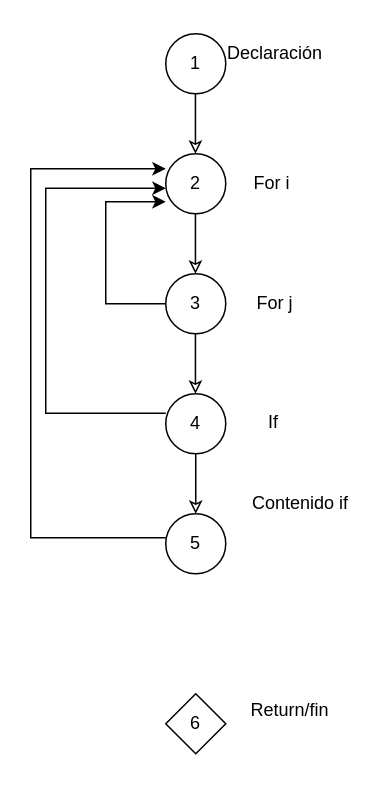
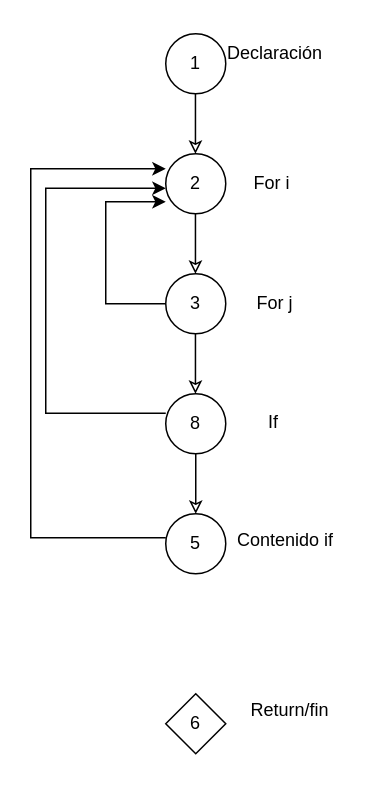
(196, 424) -> (196, 424)
(301, 503) -> (286, 541)
